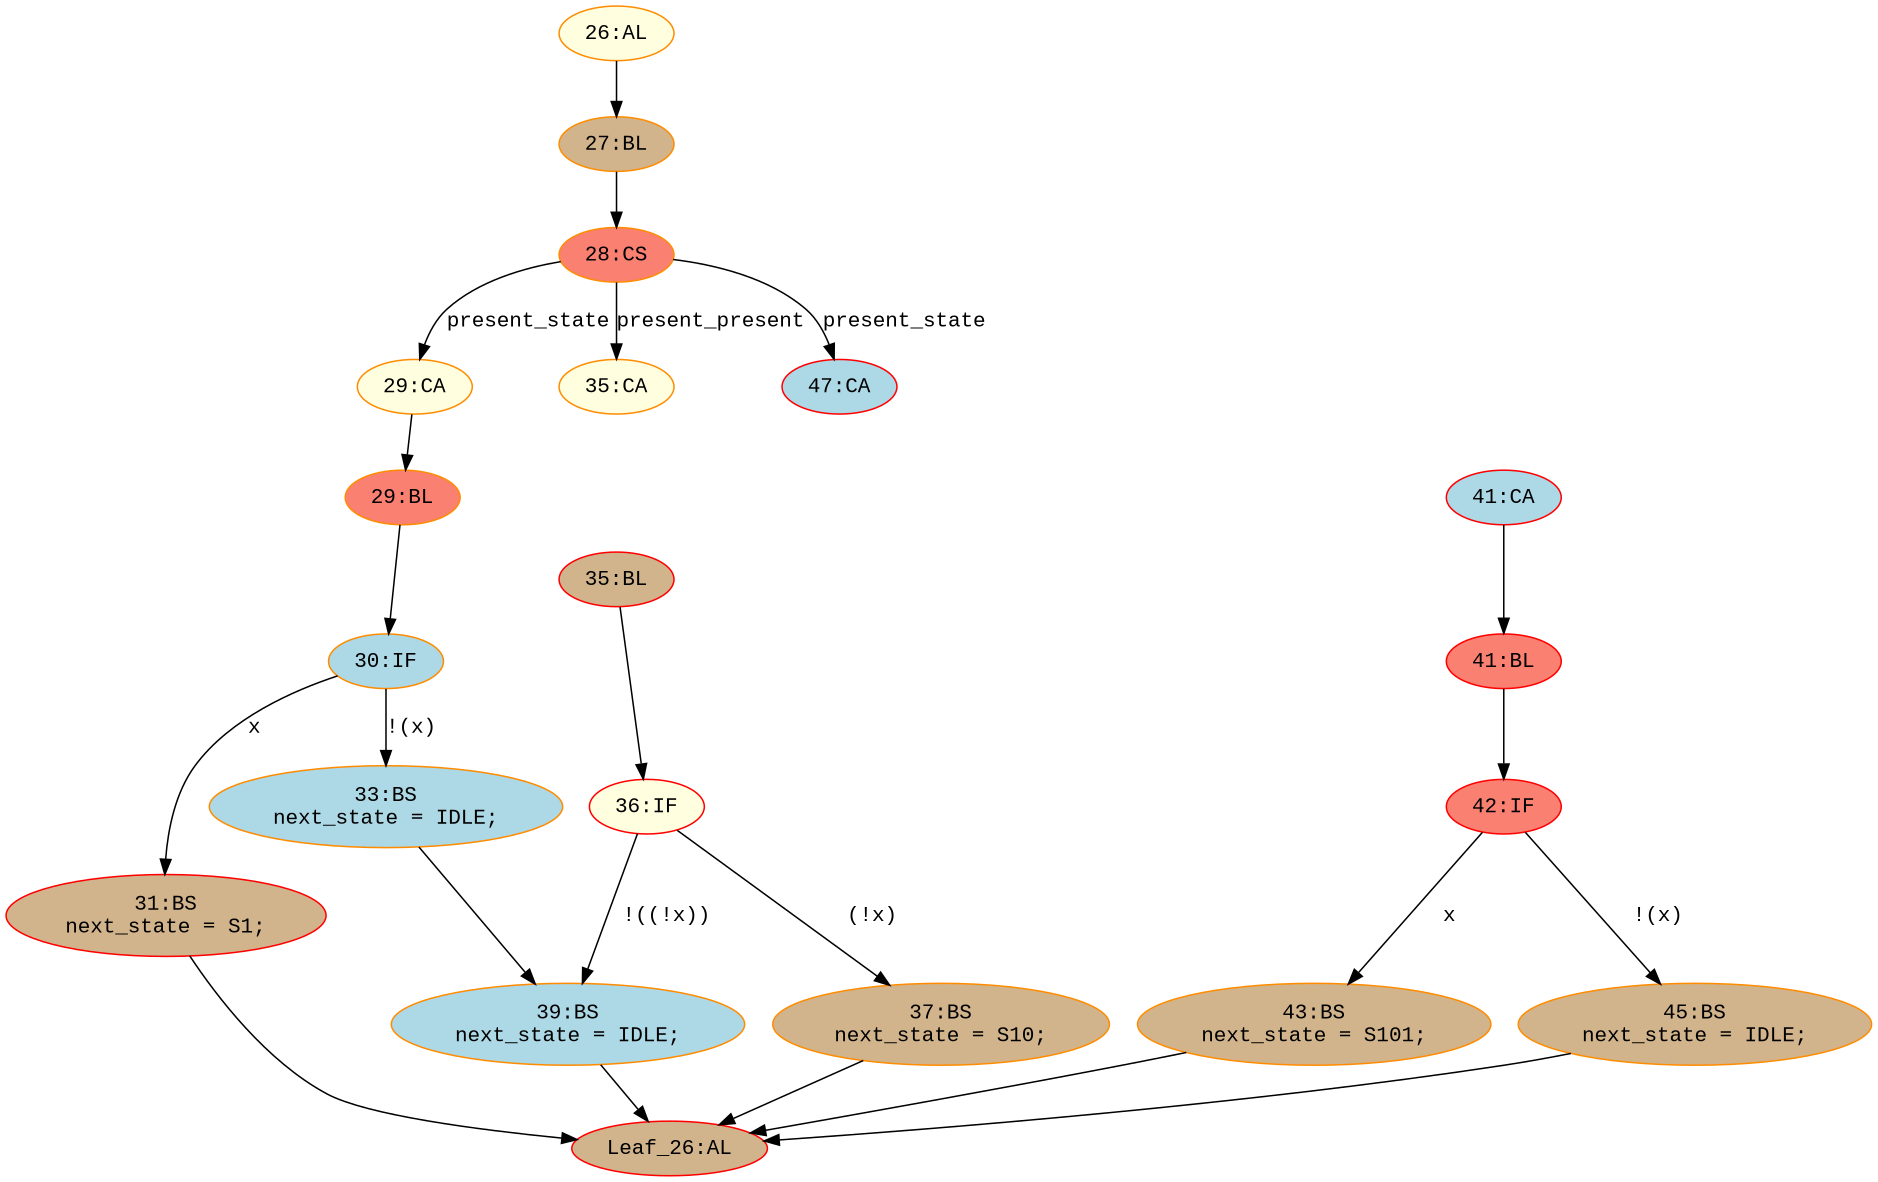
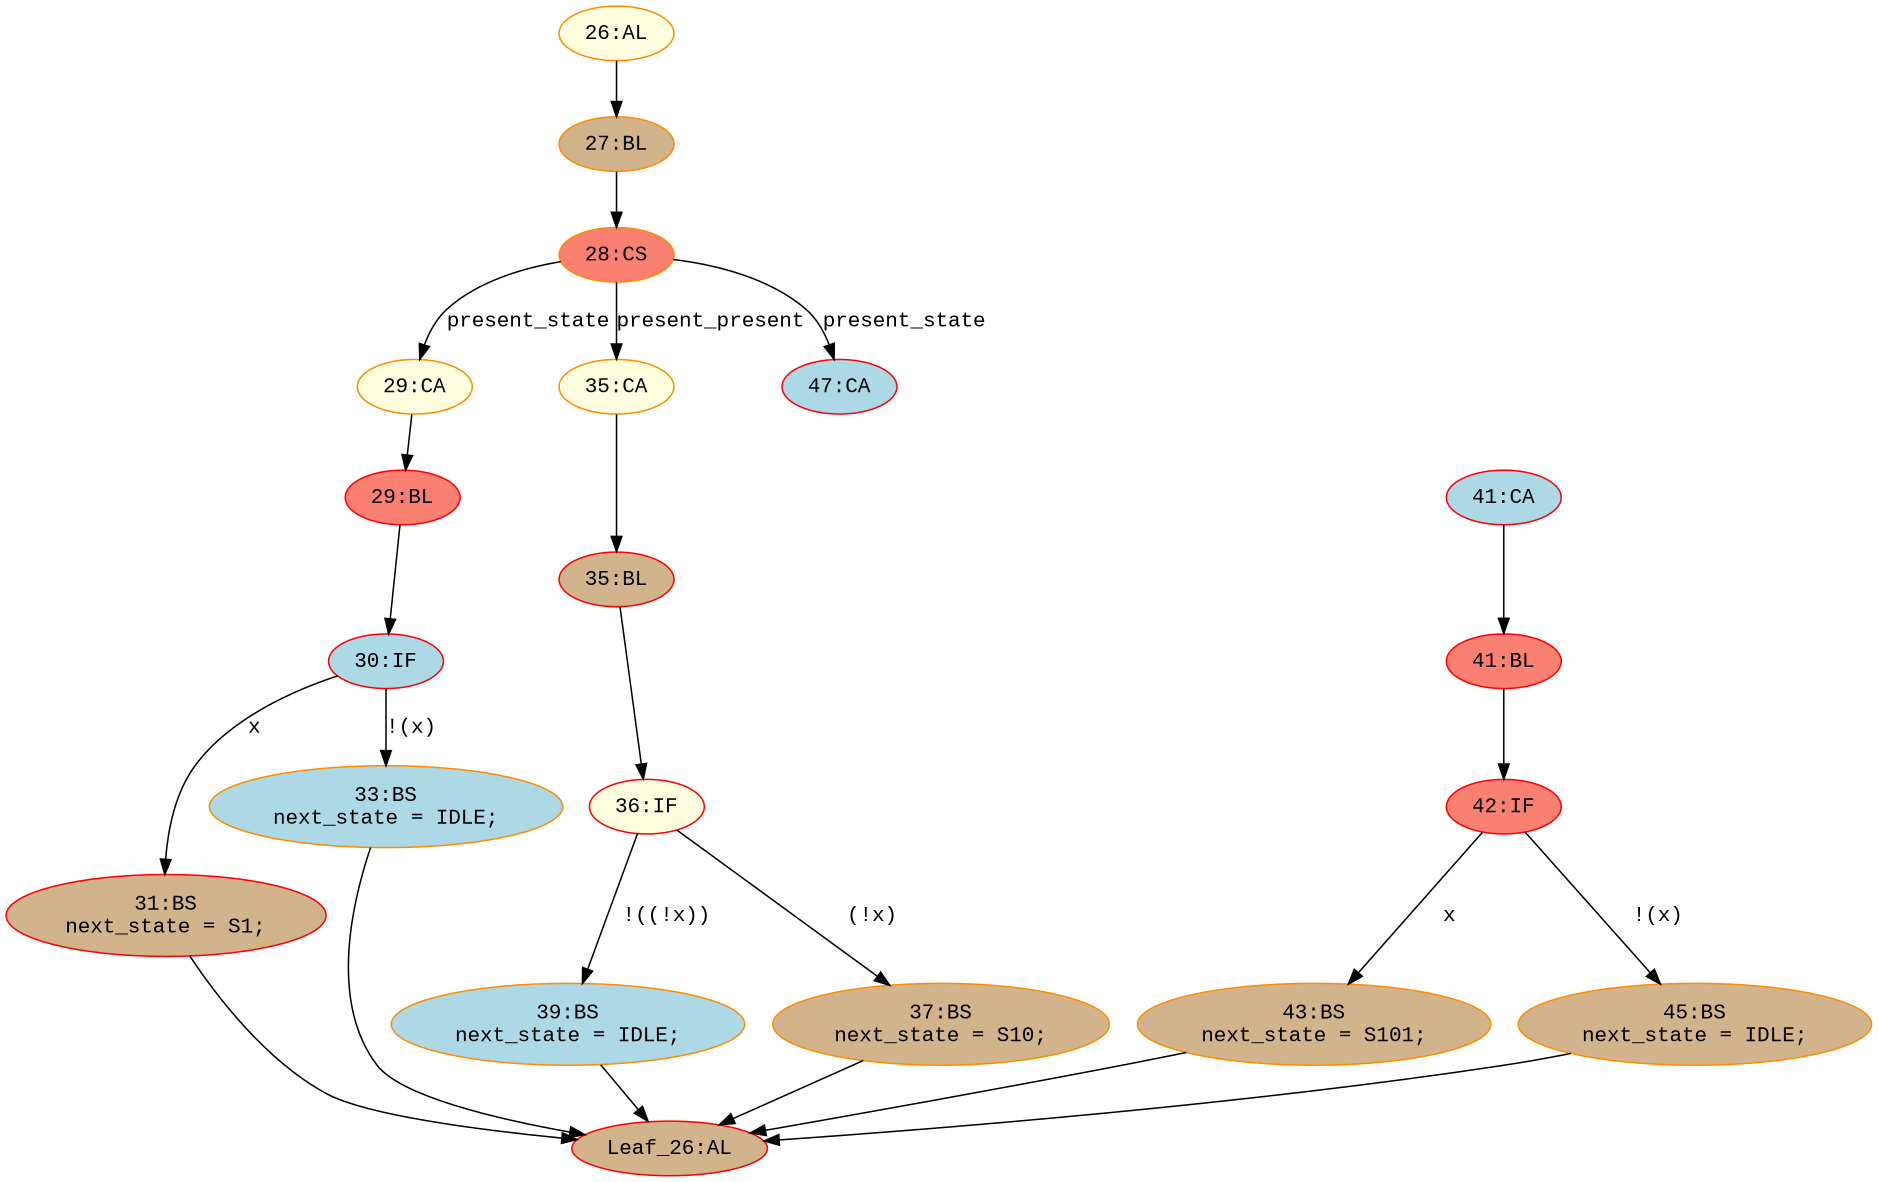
none -> (617, 475)
(403, 497) -> (403, 497)
(386, 661) -> (386, 661)
(472, 910) -> (372, 1057)
